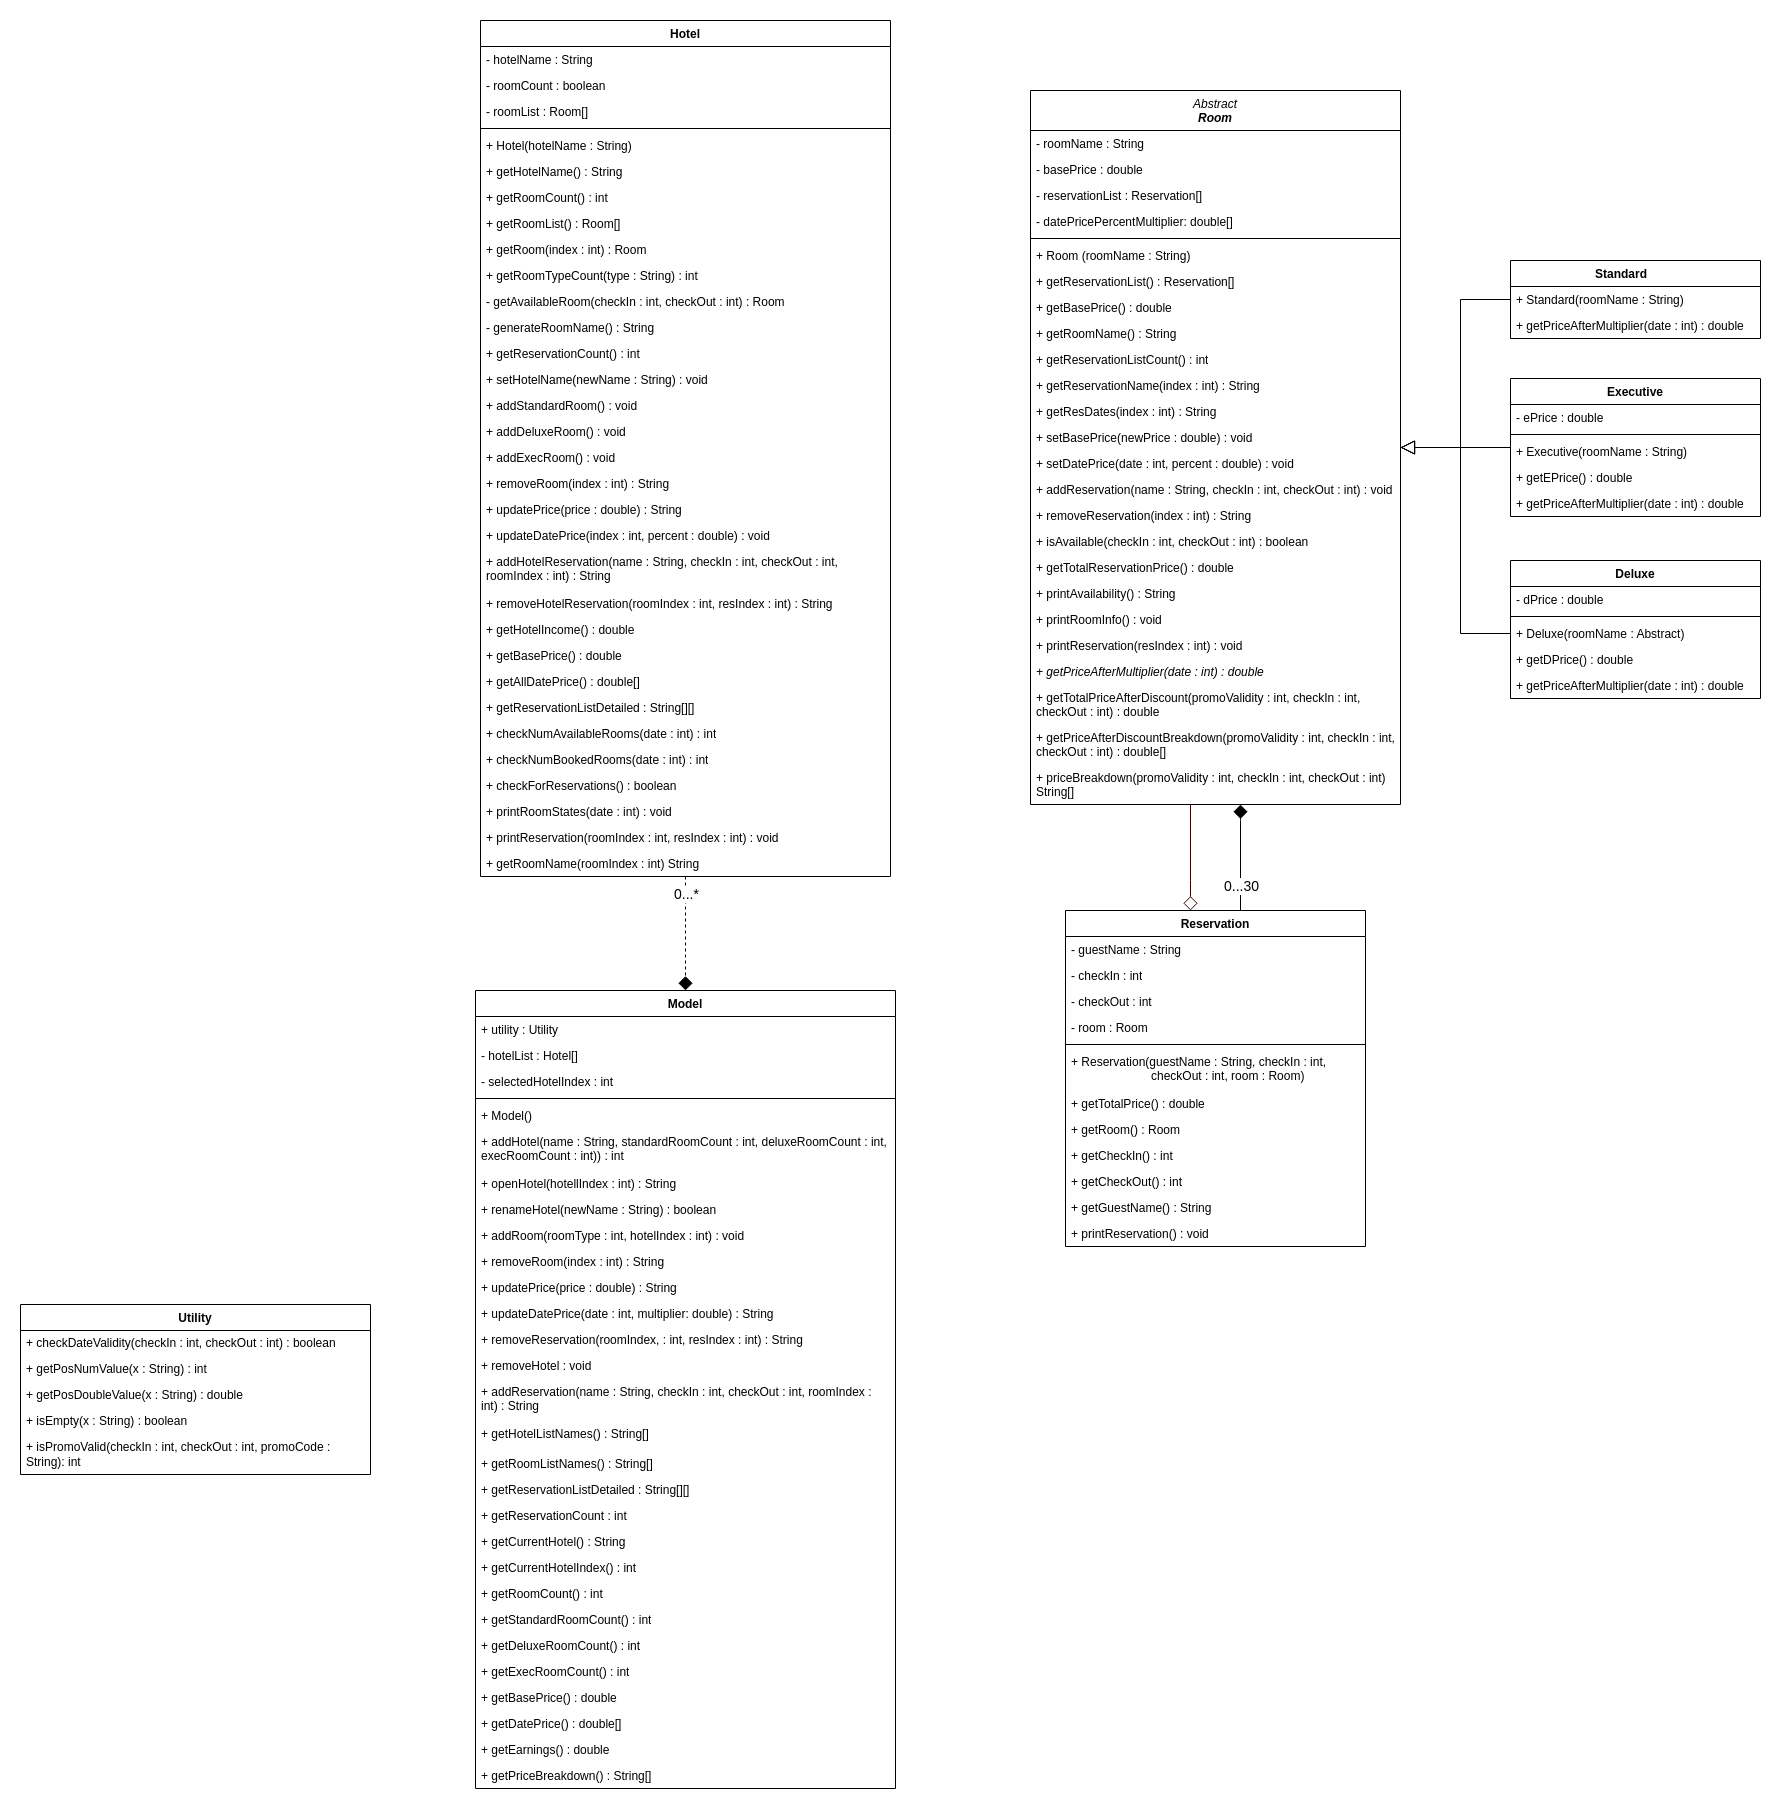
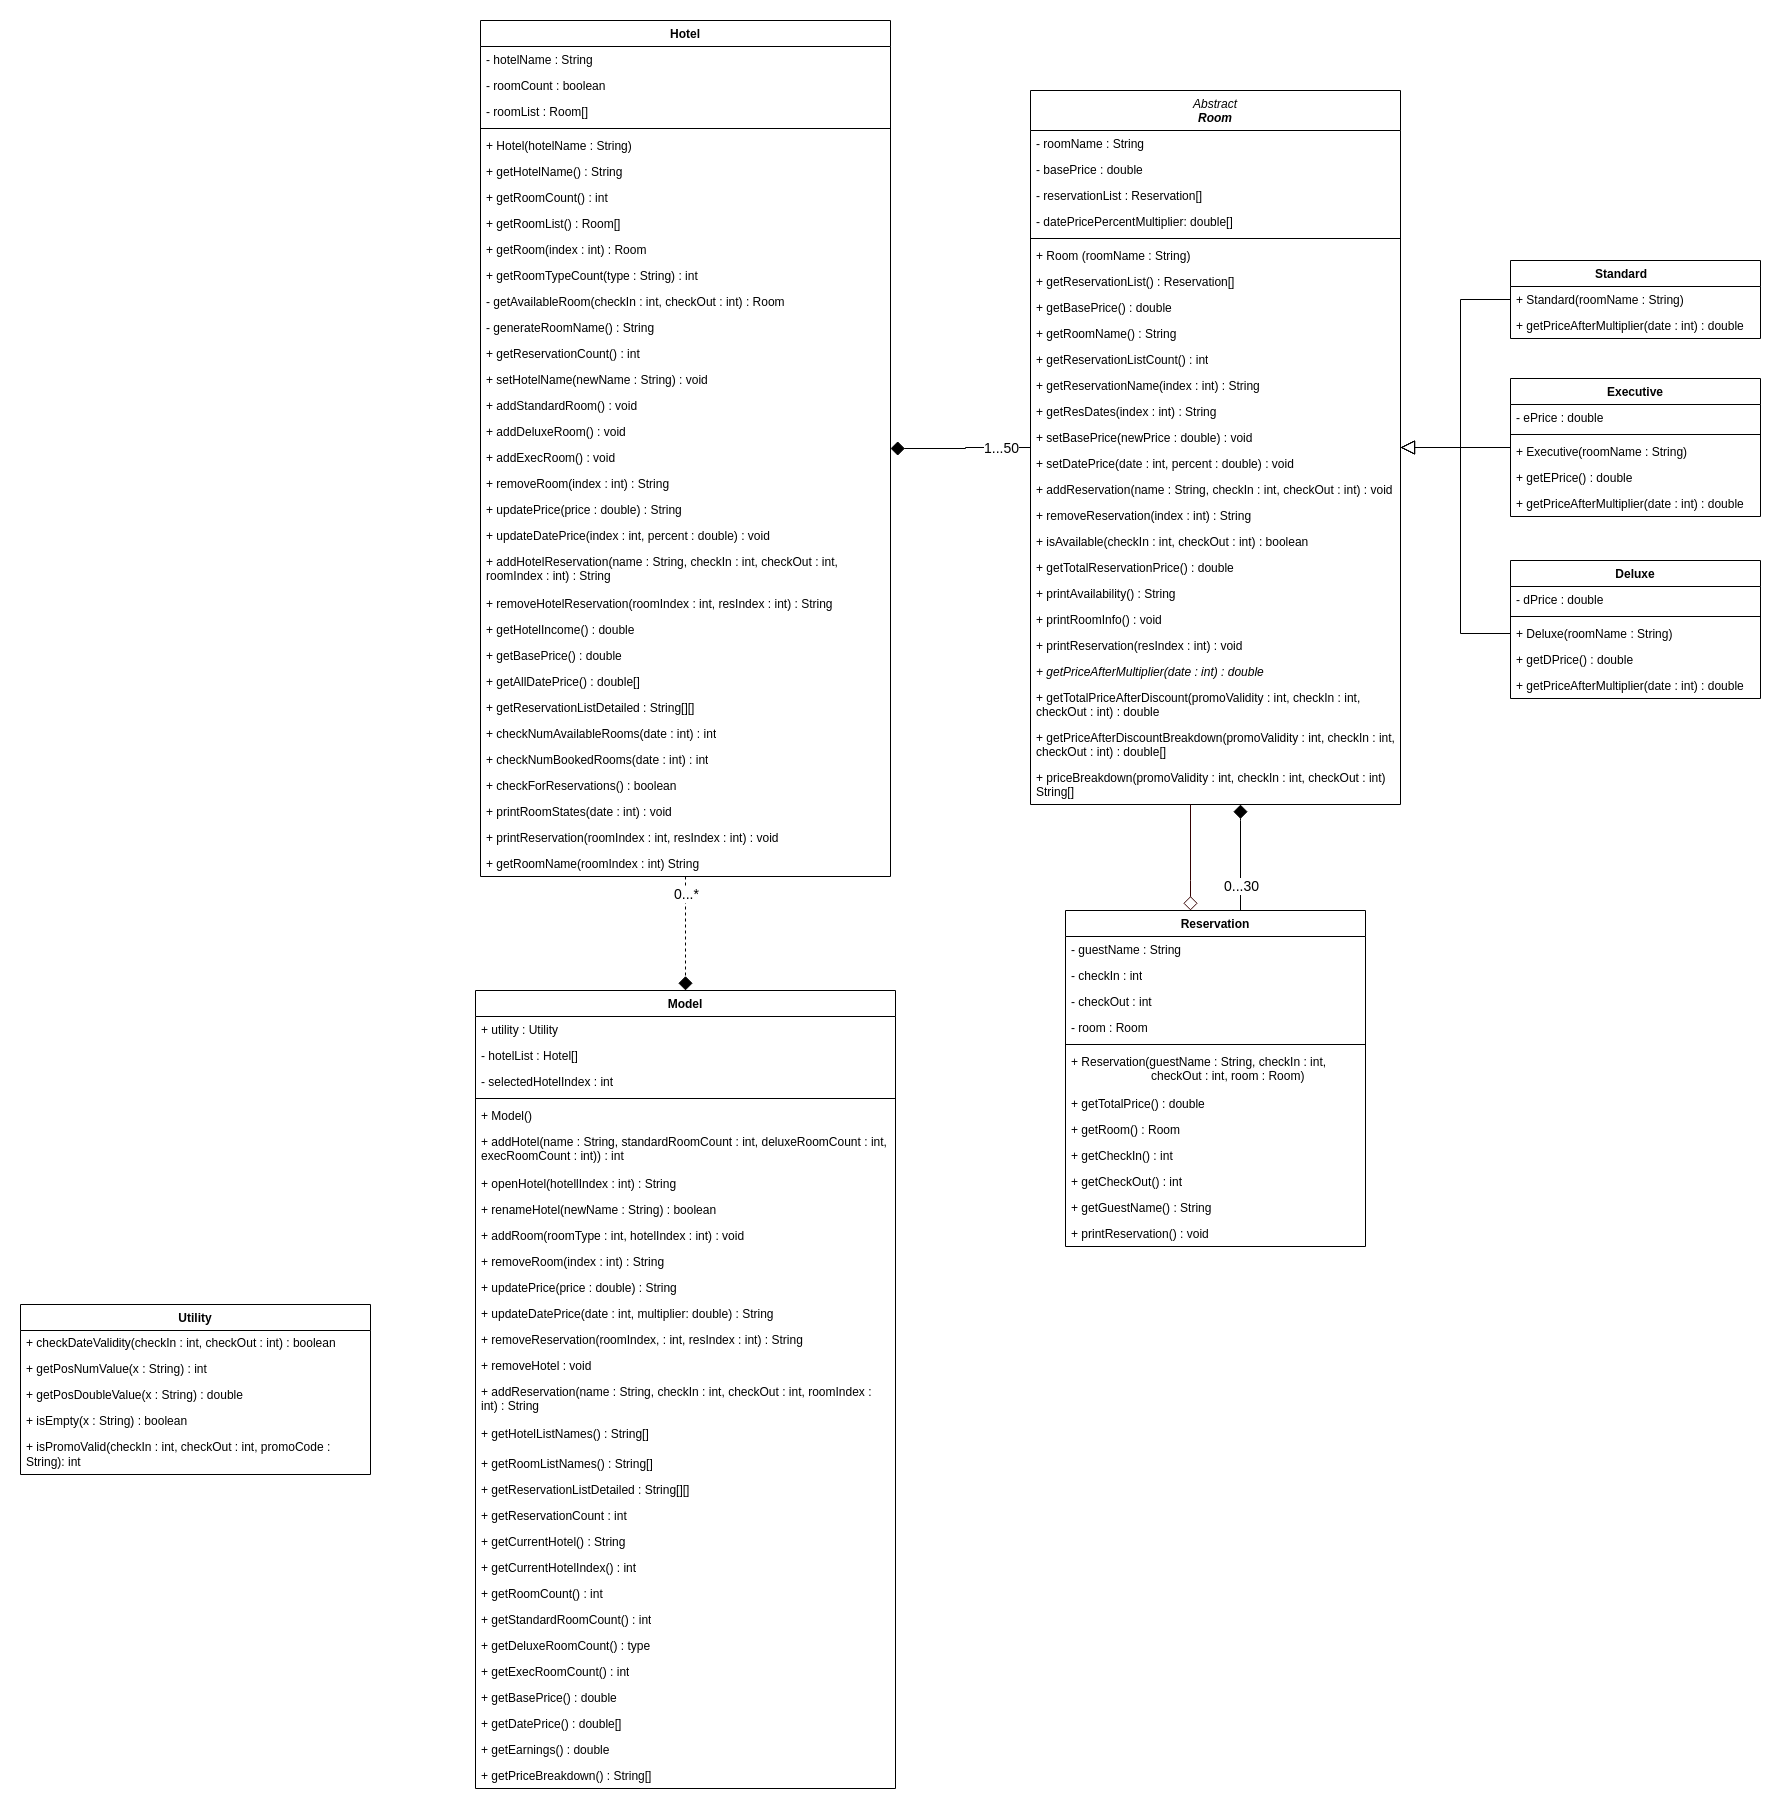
none -> (948, 449)
(1606, 635) -> (1598, 635)
(566, 1647) -> (571, 1647)
